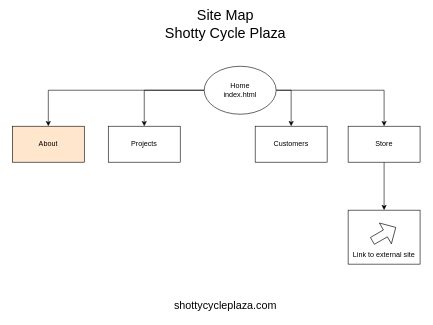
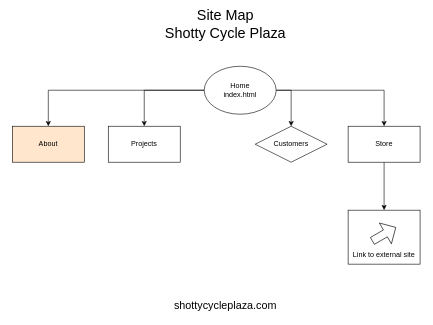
(291, 144) -> (291, 144)
